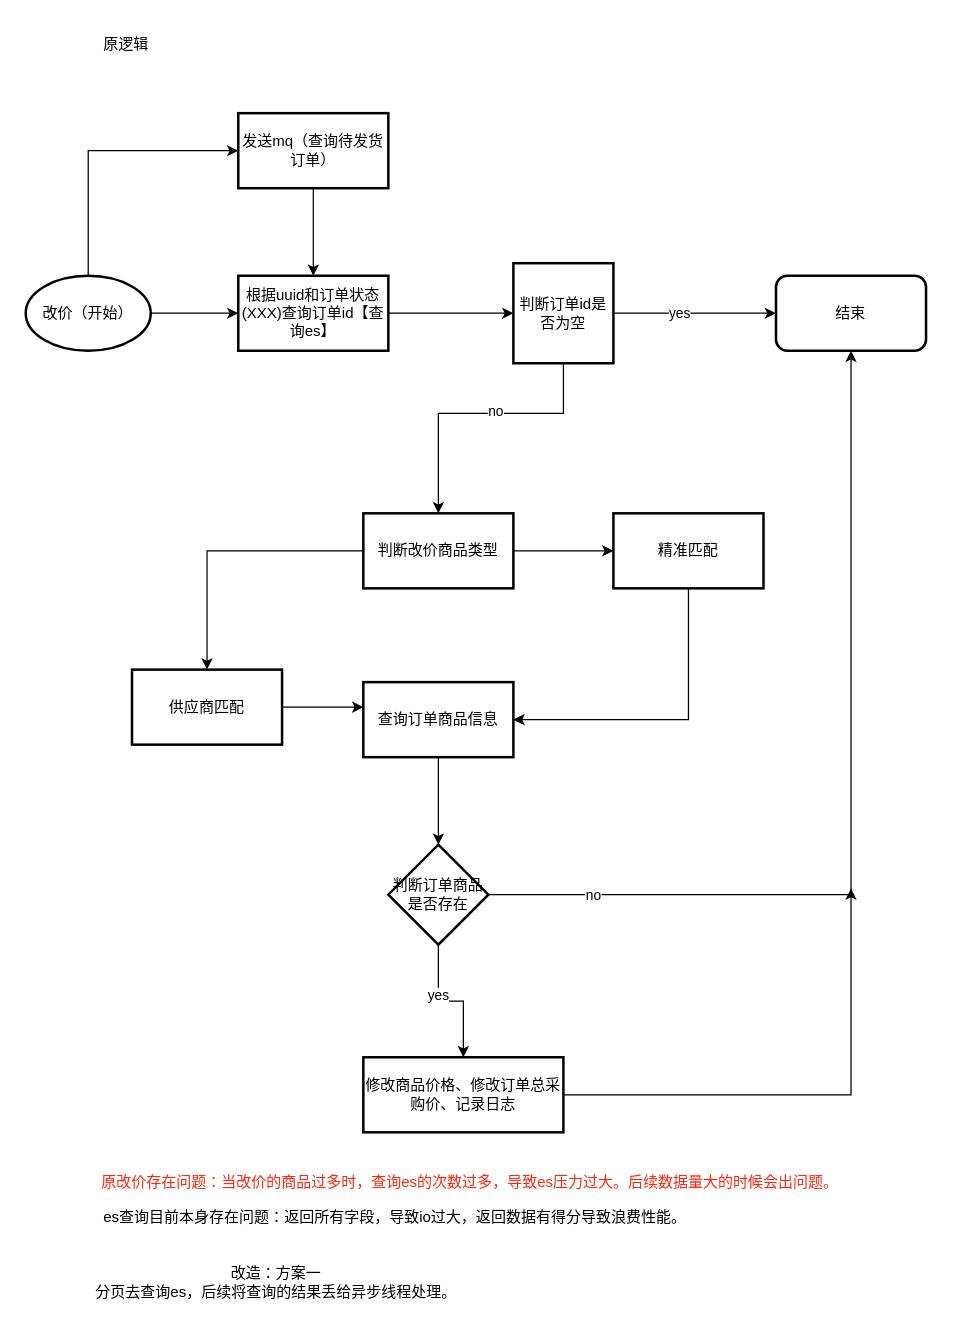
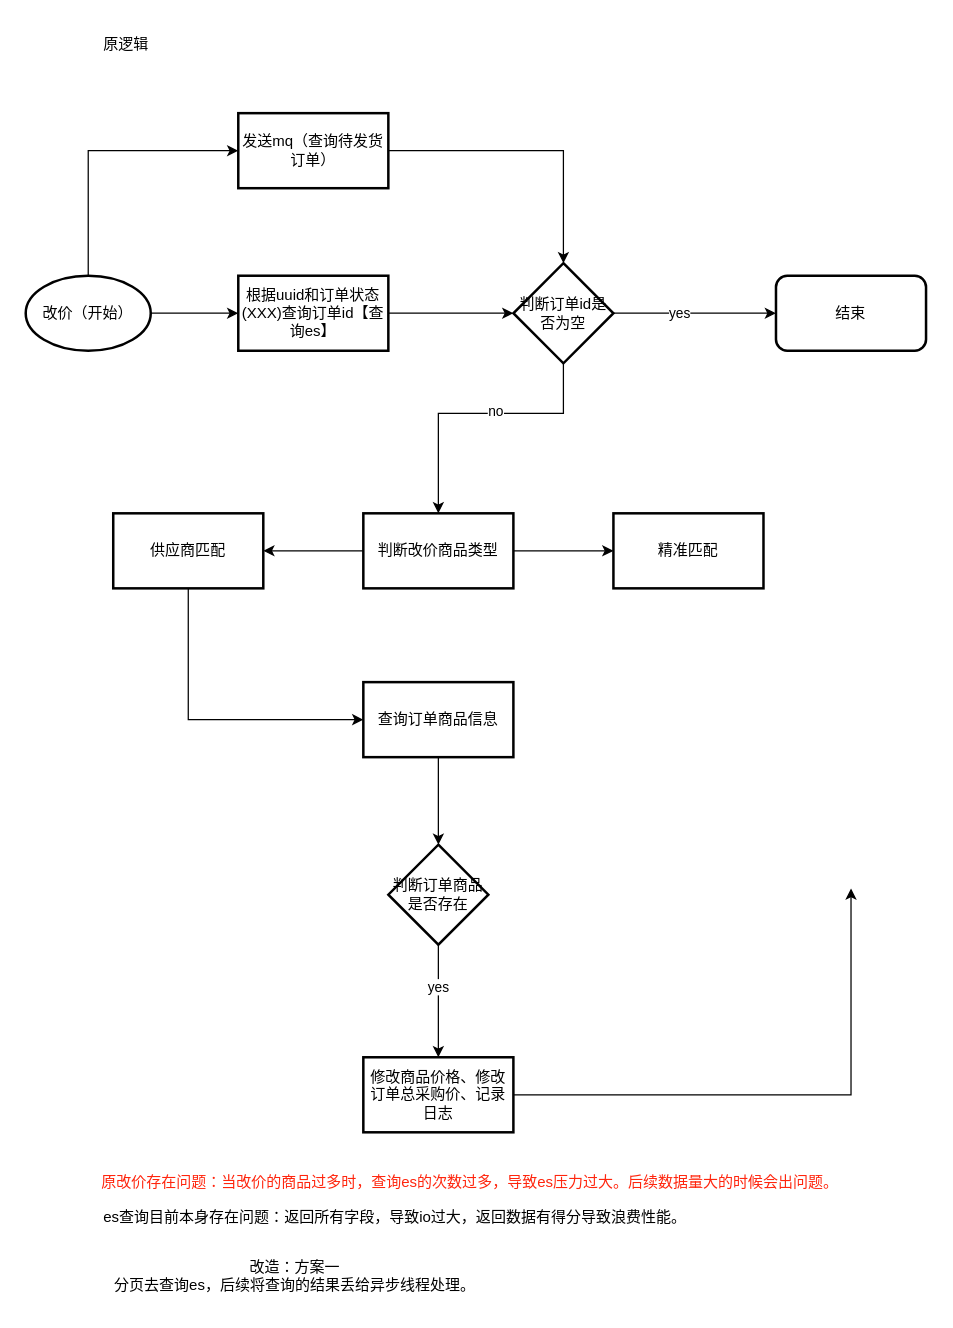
(313, 227) -> (527, 151)
(563, 313) -> (563, 313)
(207, 707) -> (188, 551)
(670, 719) -> none
(851, 808) -> none
(463, 1094) -> (438, 1094)
(276, 1282) -> (294, 1276)
